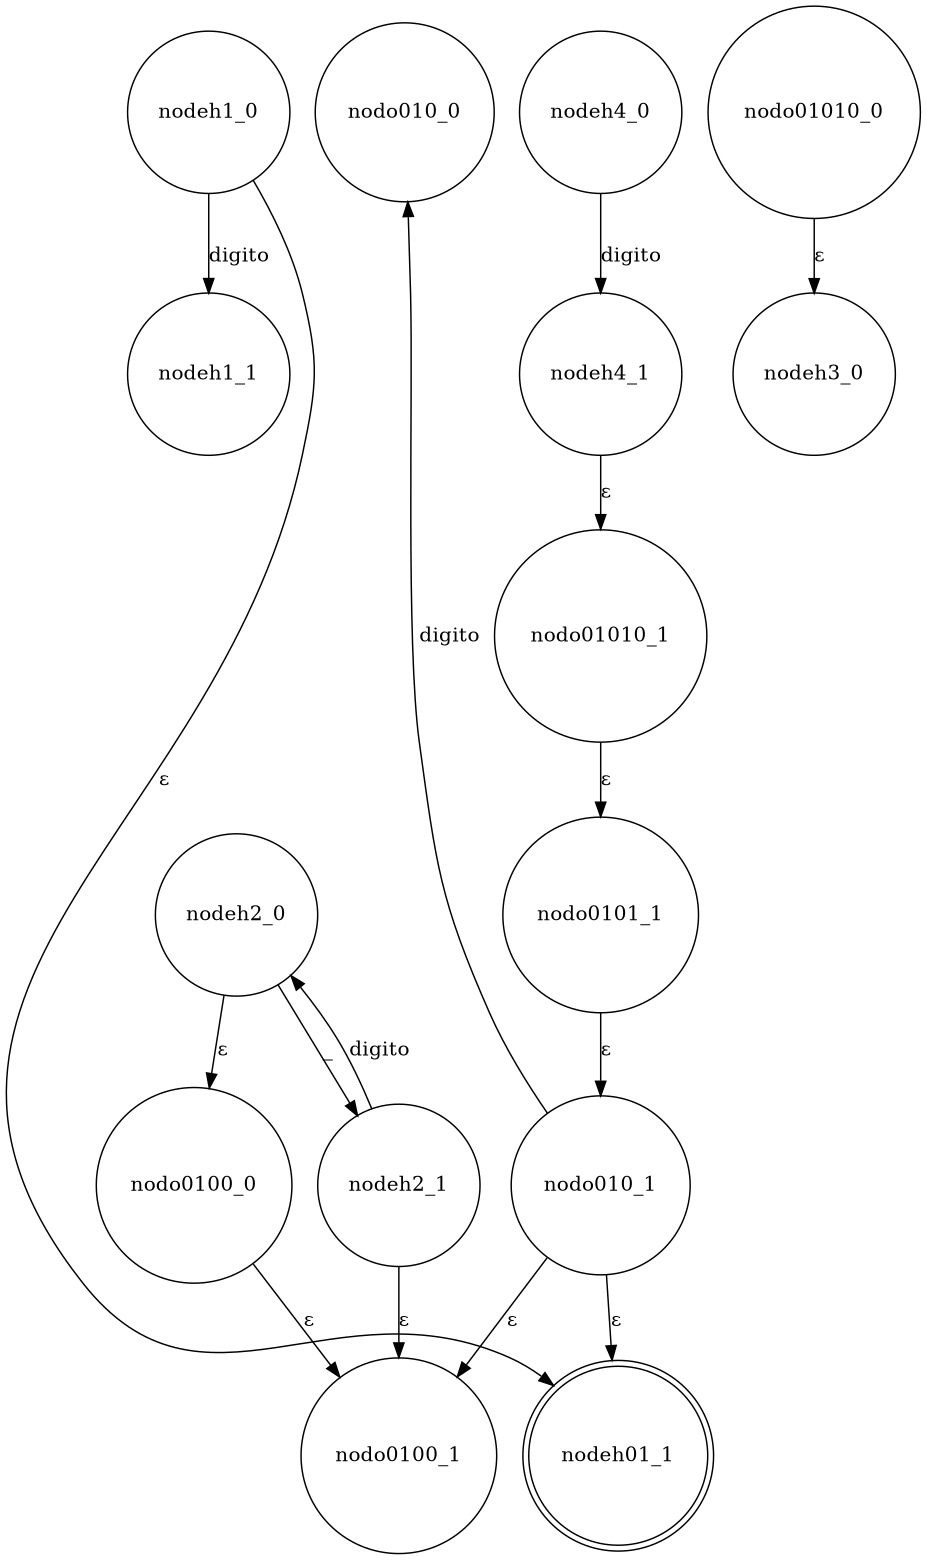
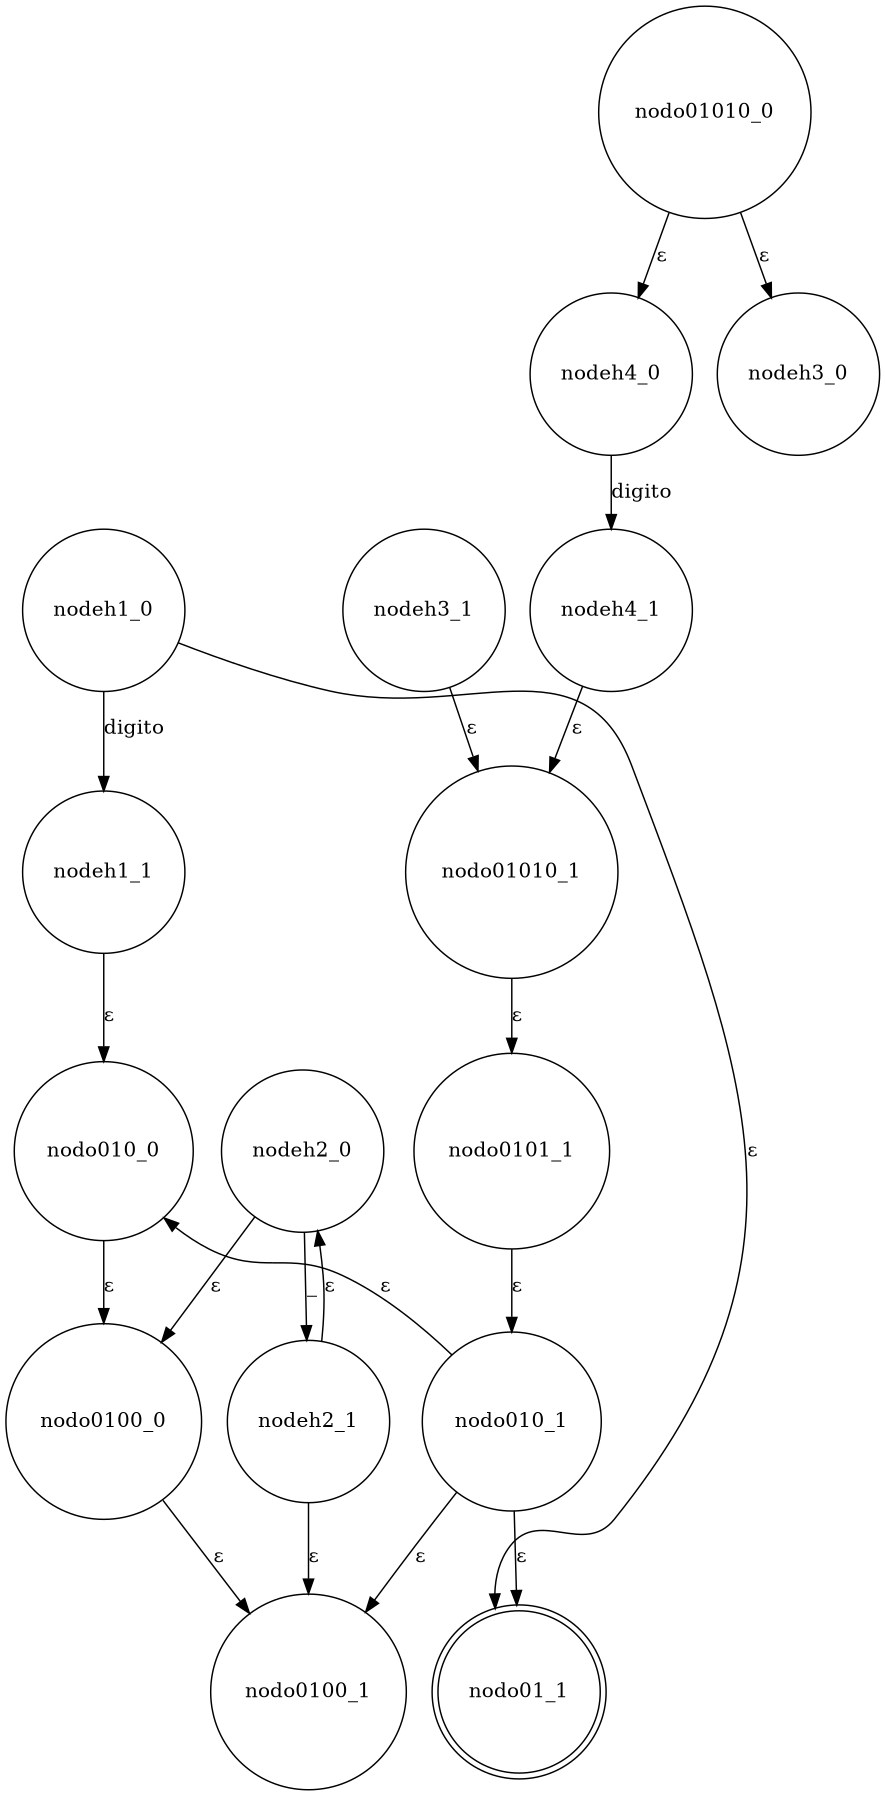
none -> (656, 248)
none -> (424, 610)
(450, 636) -> (386, 1286)
none -> (104, 1000)
(380, 1050) -> (330, 1286)
none -> (104, 1275)
(618, 1456) -> (519, 1692)
